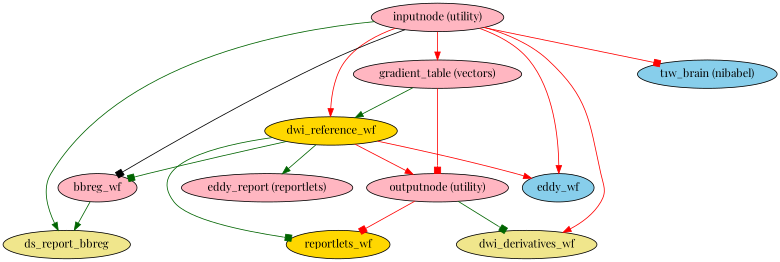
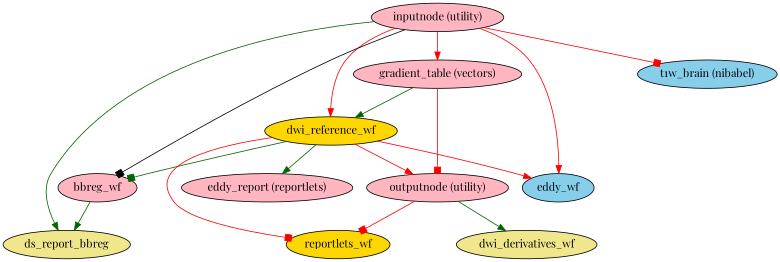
(585, 111) -> none
(169, 191) -> (169, 191)
(478, 214) -> (478, 214)
